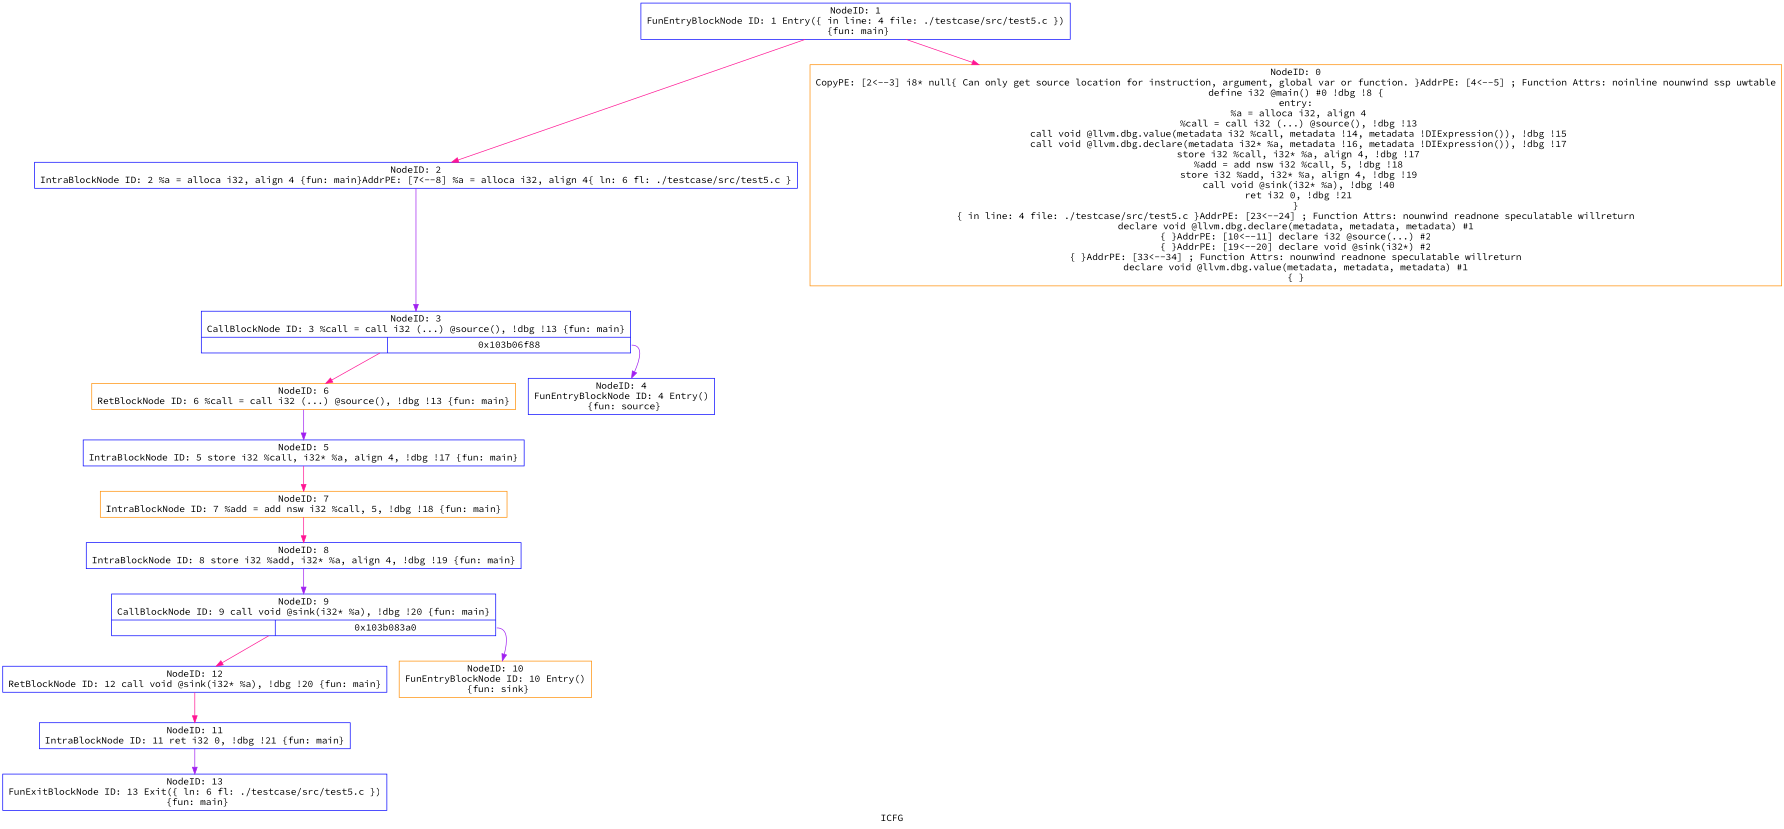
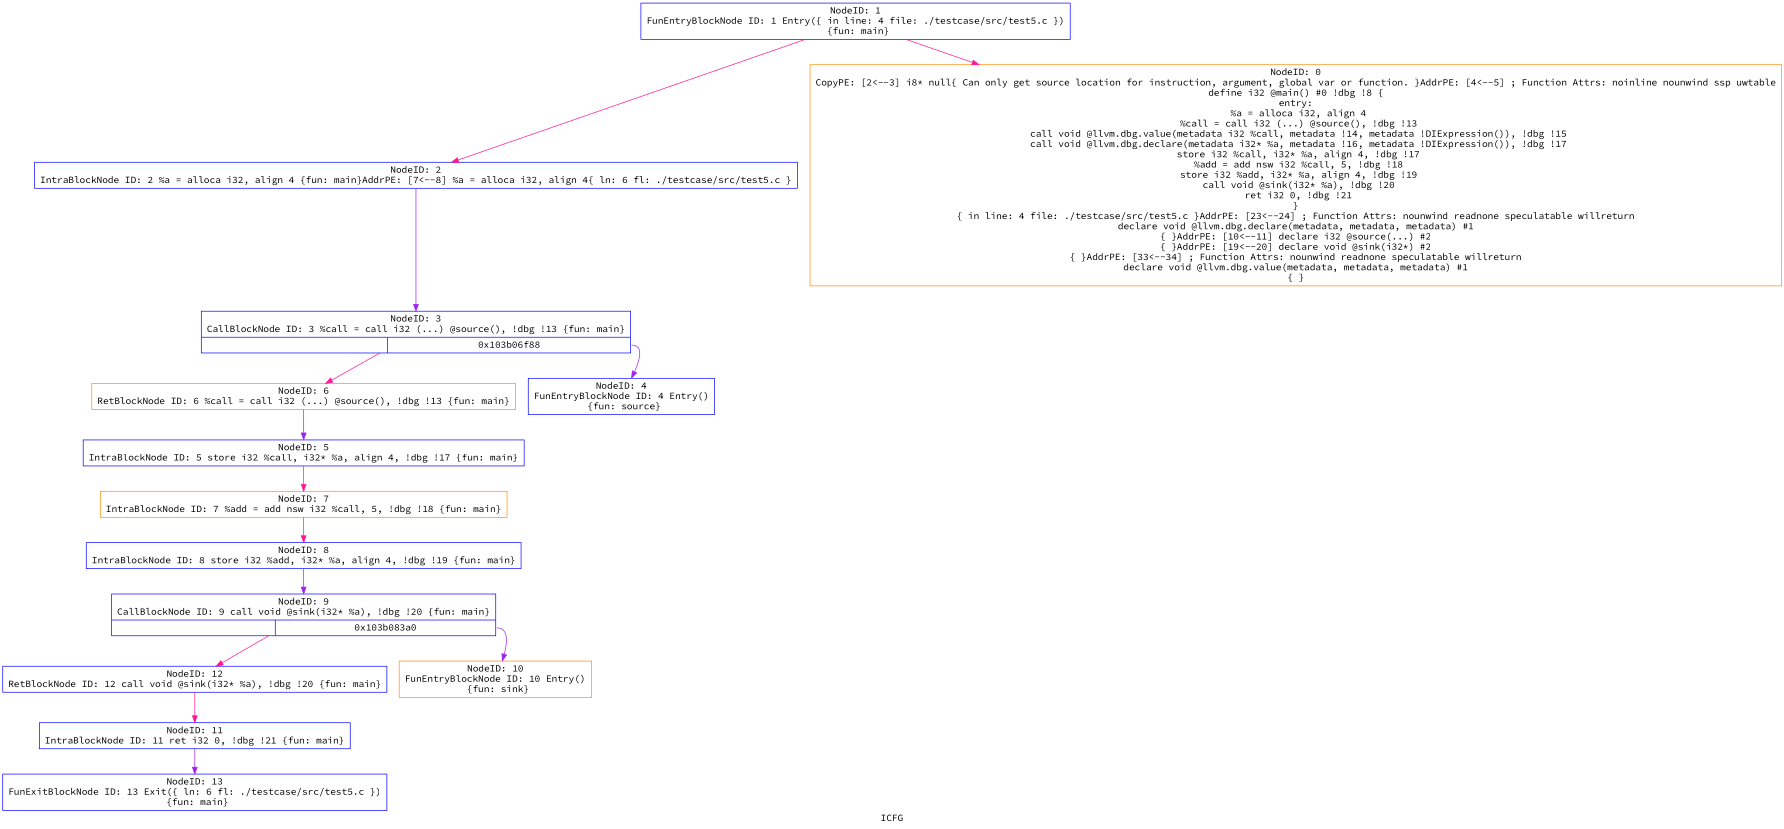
(1296, 185) -> (1296, 185)
